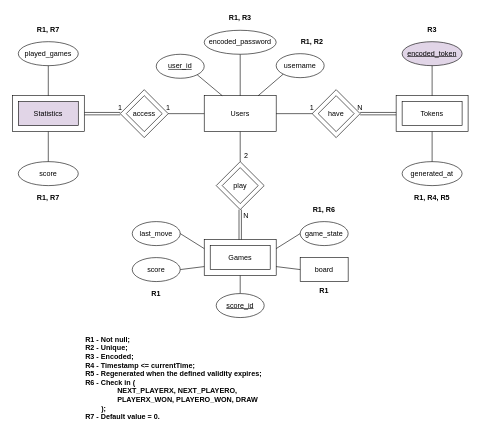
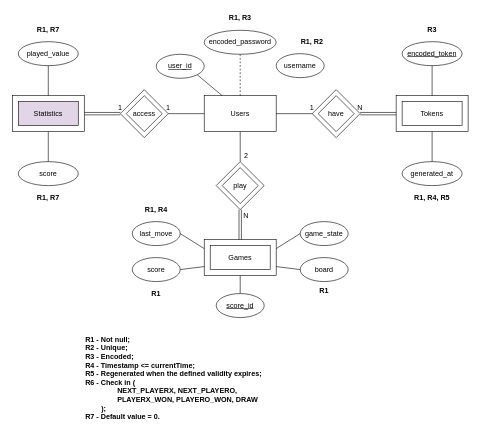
(48, 54) -> (48, 54)
(432, 54) -> (432, 54)
(240, 74) -> (240, 74)
(270, 85) -> none
none -> (156, 210)
(324, 210) -> none
(324, 270) -> (324, 270)
